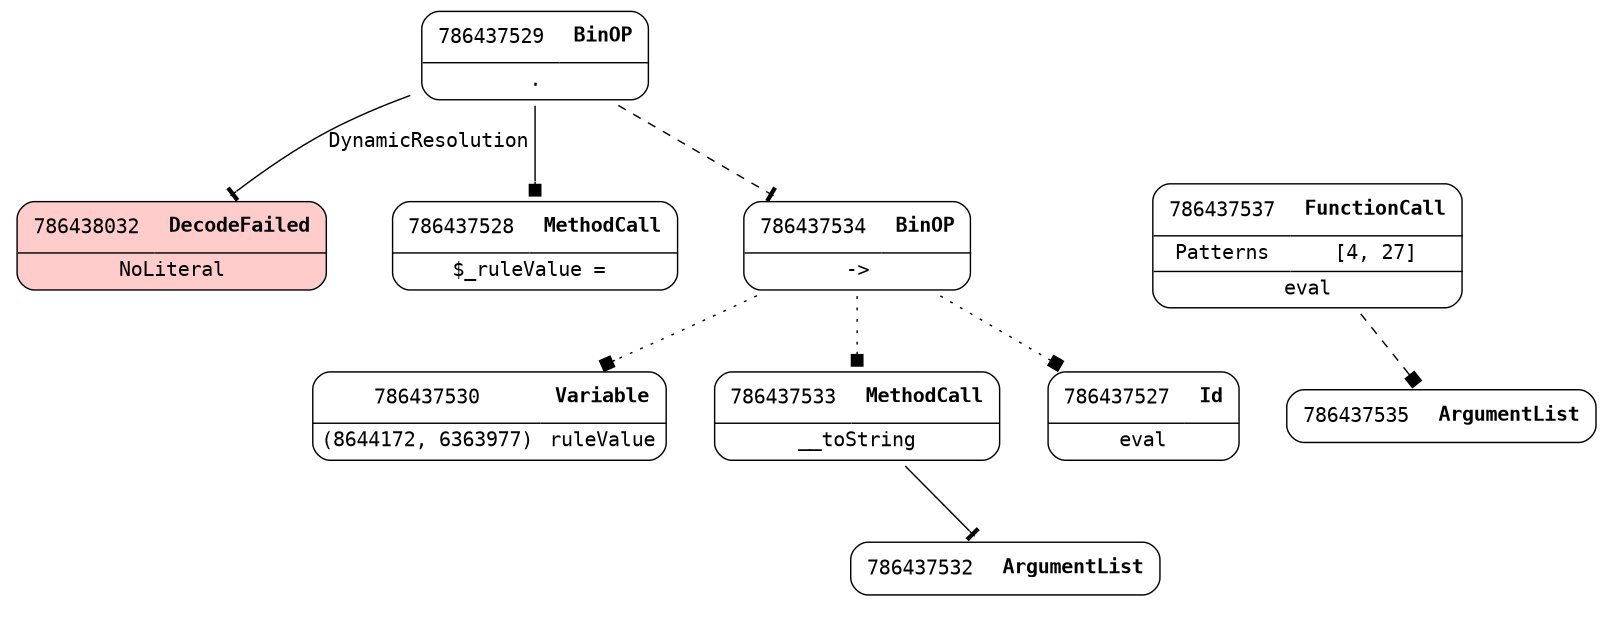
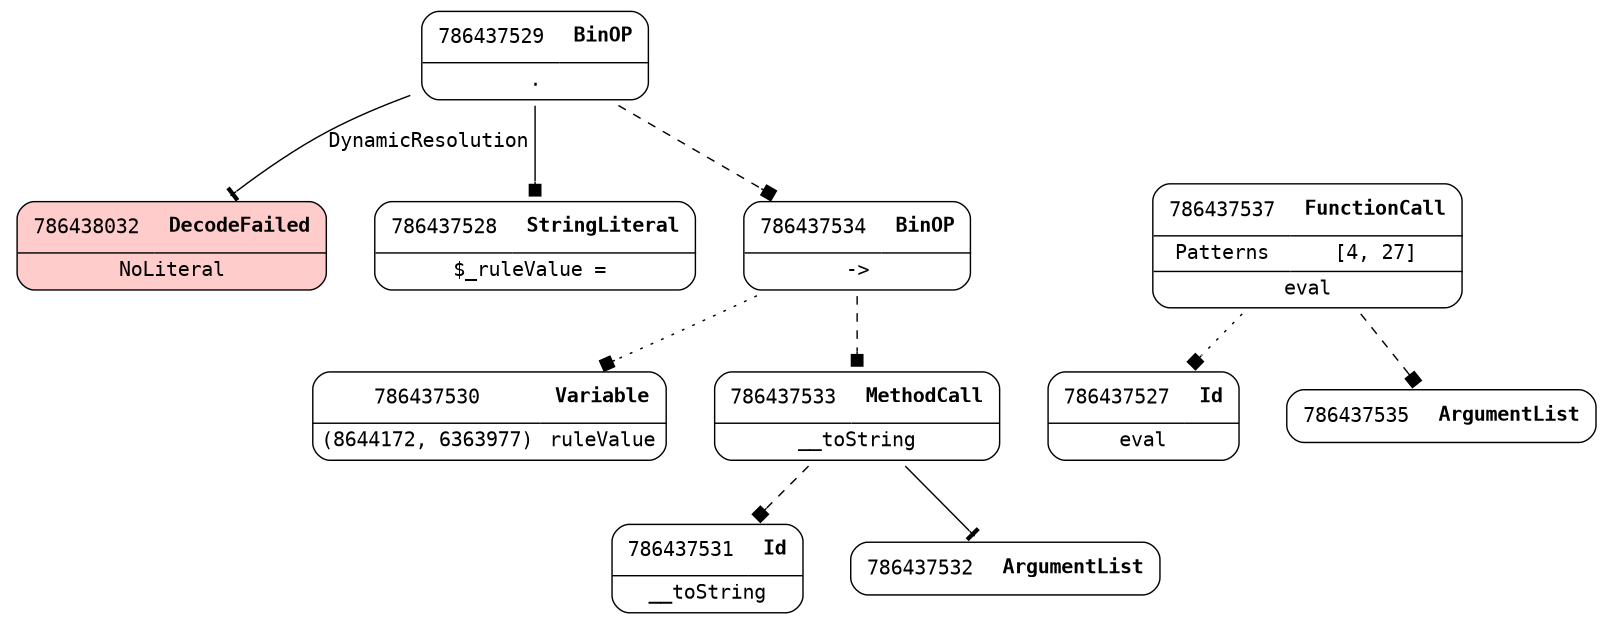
(693, 149) -> (693, 149)
(603, 226) -> (603, 226)
(857, 324) -> (857, 324)
(994, 327) -> (1222, 335)
none -> (708, 569)
